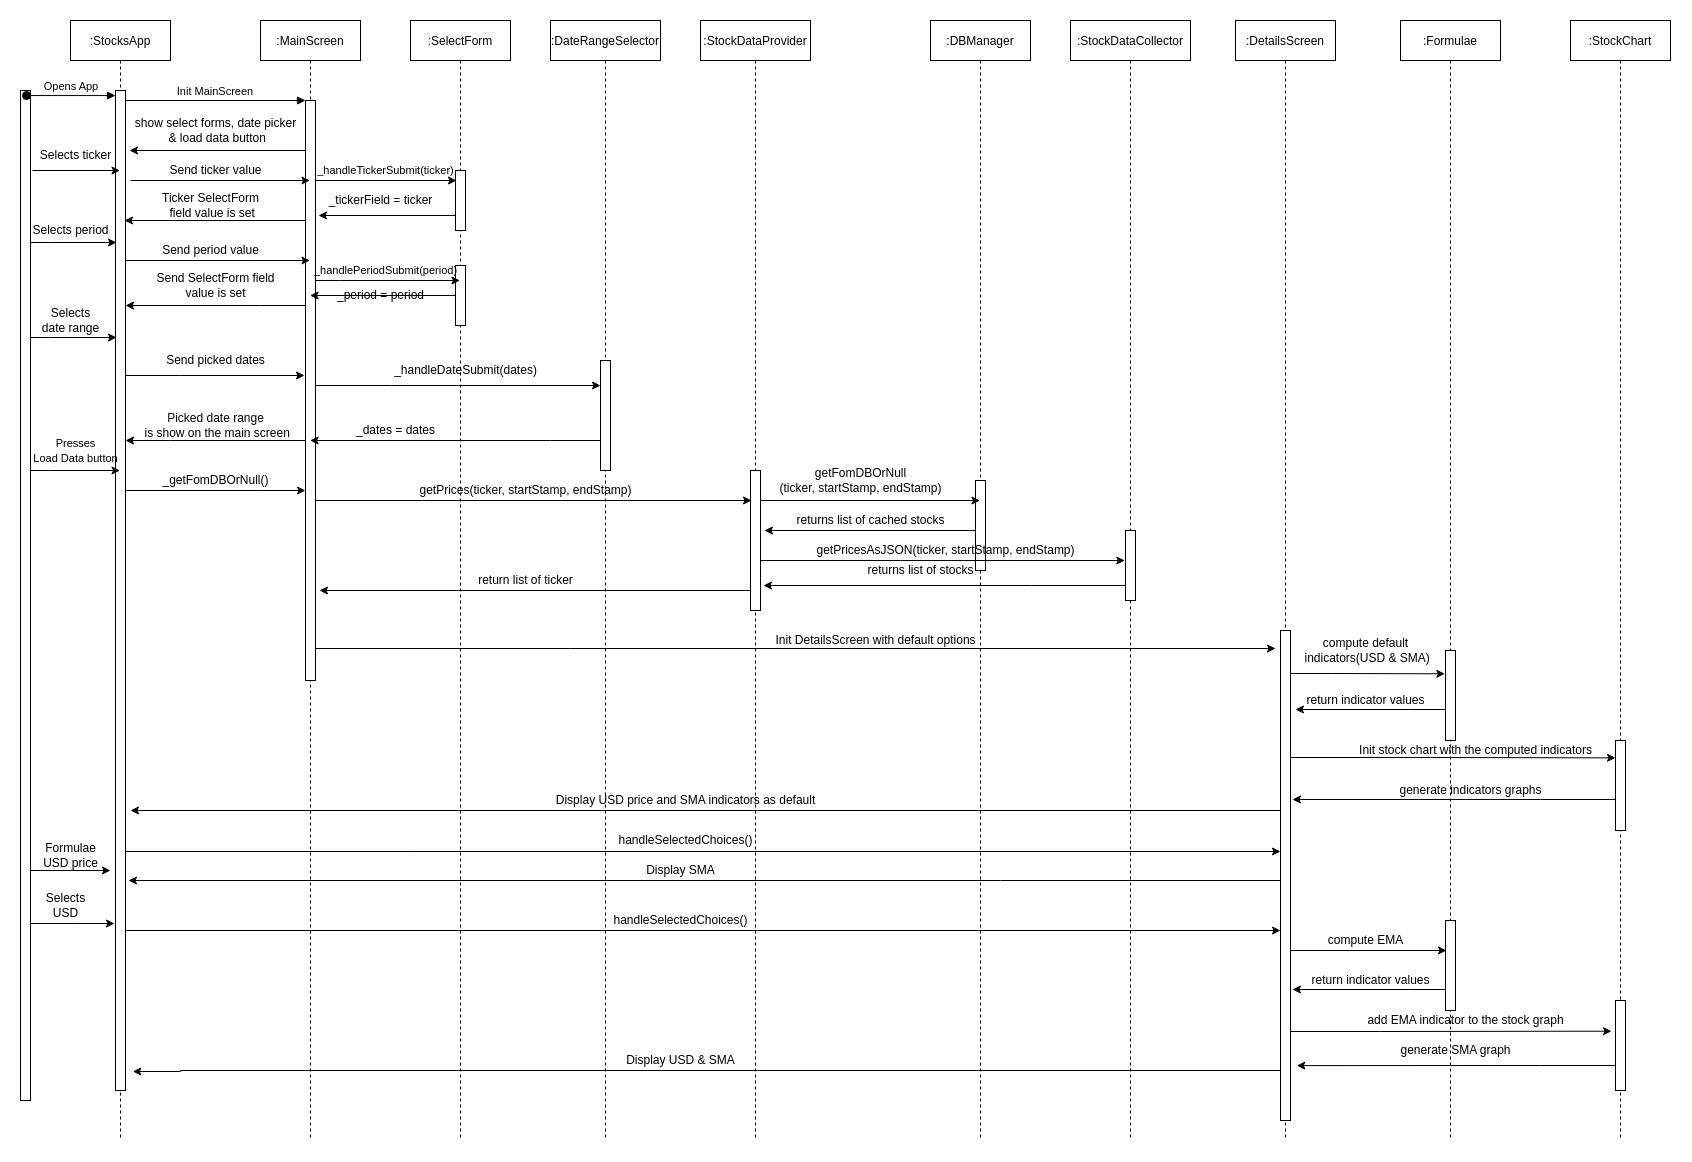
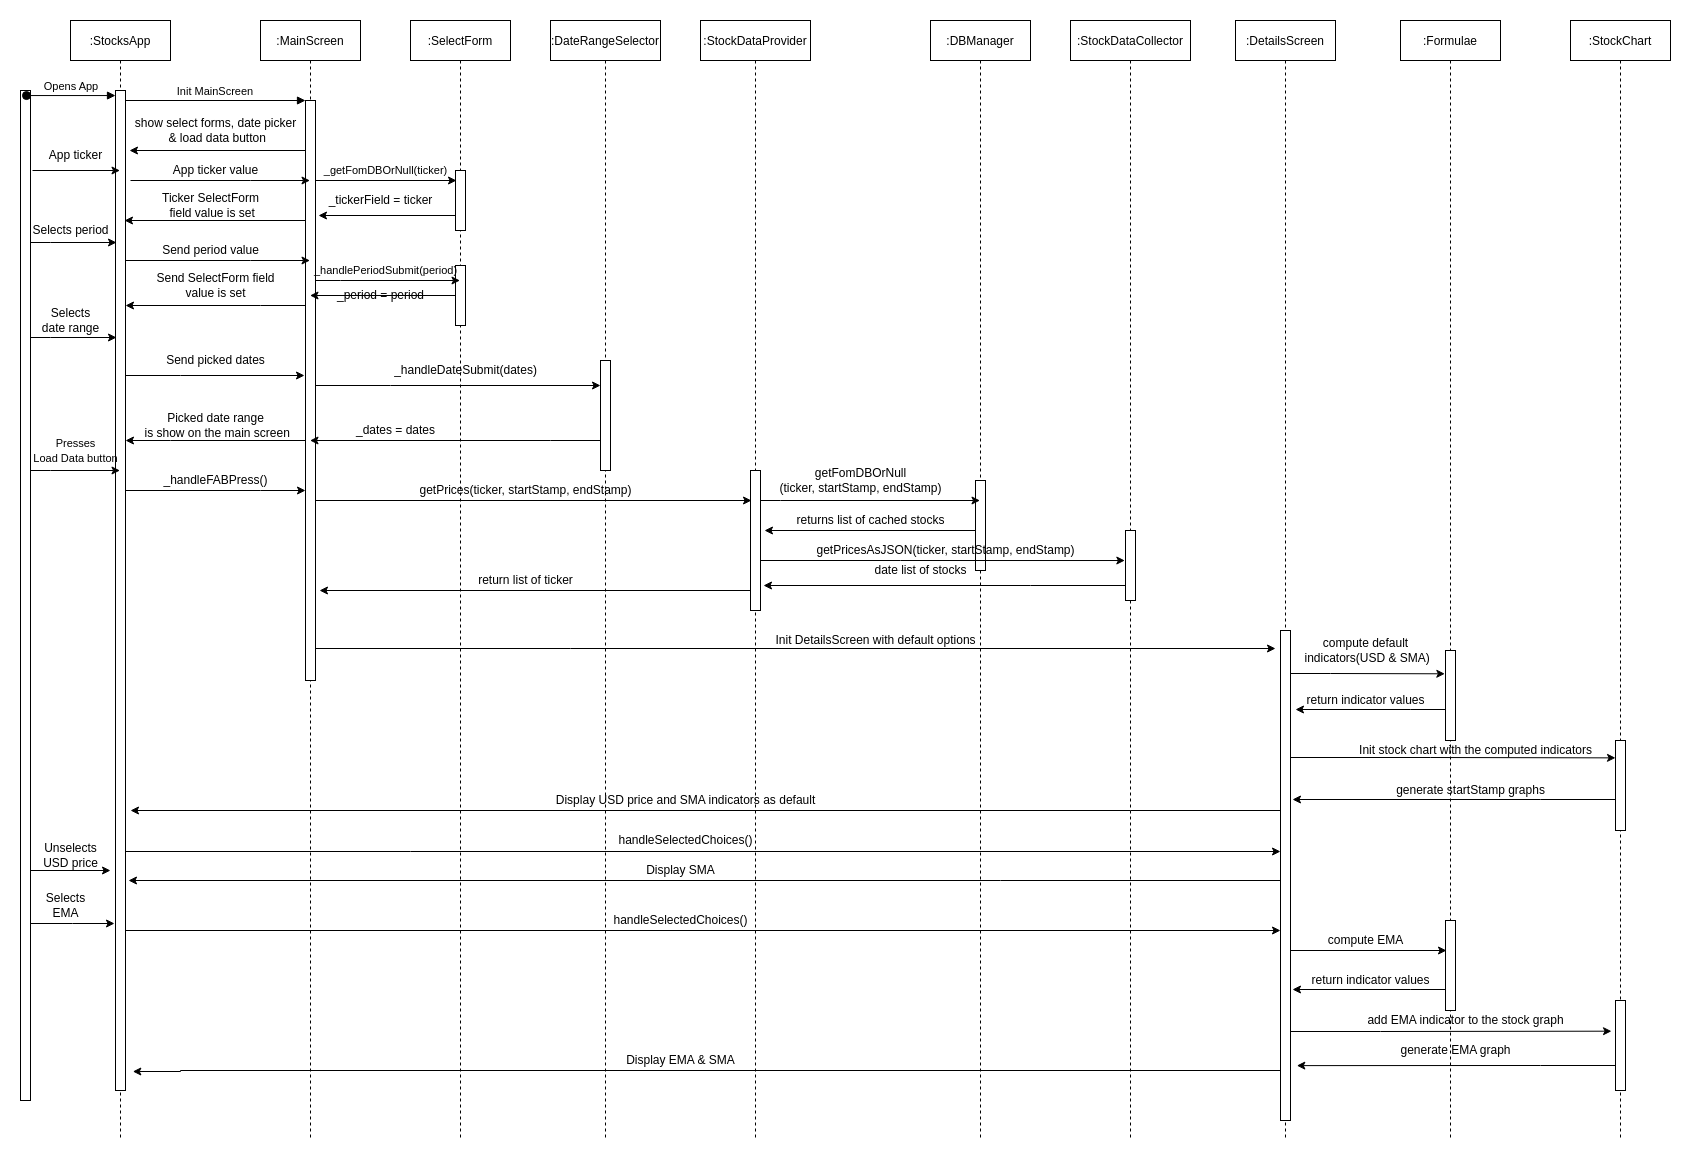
(76, 156) -> (76, 156)
(216, 171) -> (216, 171)
(386, 171) -> (386, 171)
(216, 481) -> (216, 481)
(921, 571) -> (921, 571)
(1471, 791) -> (1471, 791)
(71, 856) -> (71, 856)
(66, 906) -> (66, 906)
(1456, 1051) -> (1456, 1051)
(681, 1061) -> (681, 1061)
